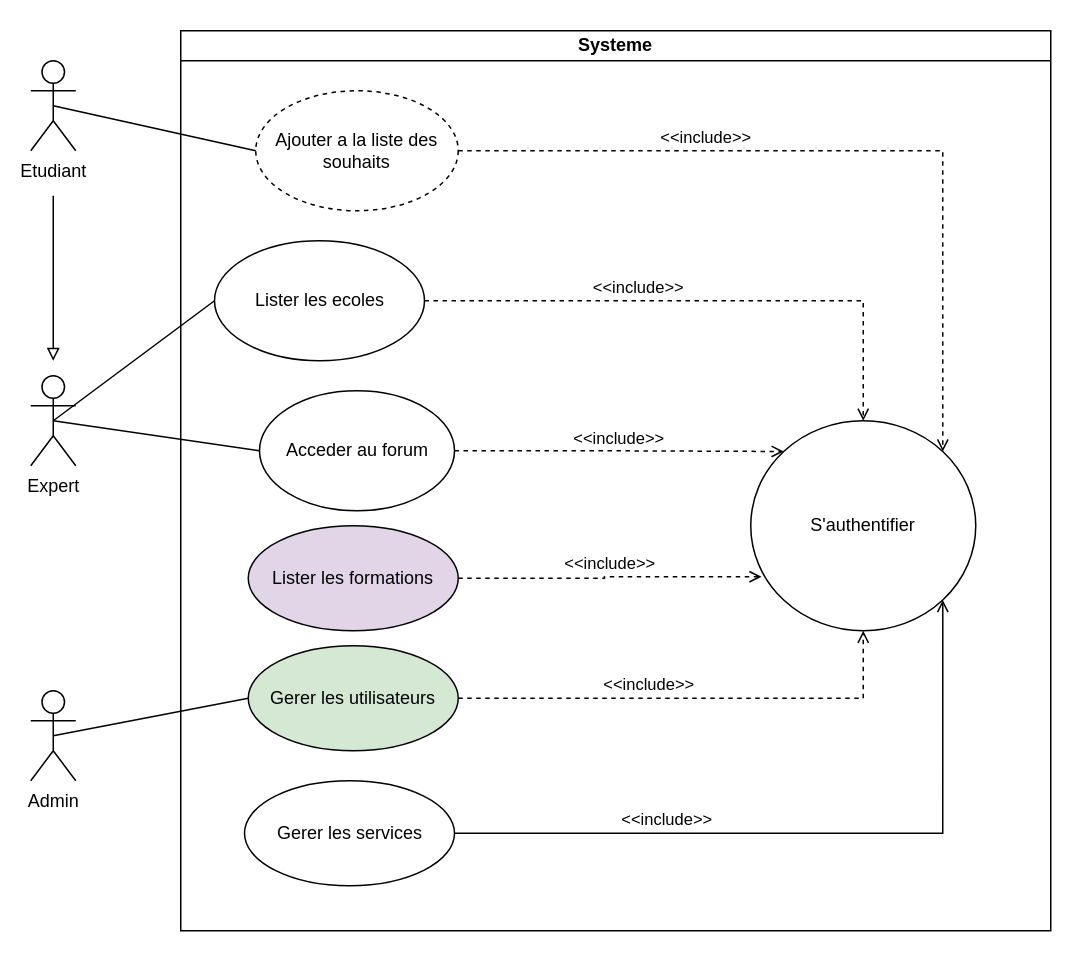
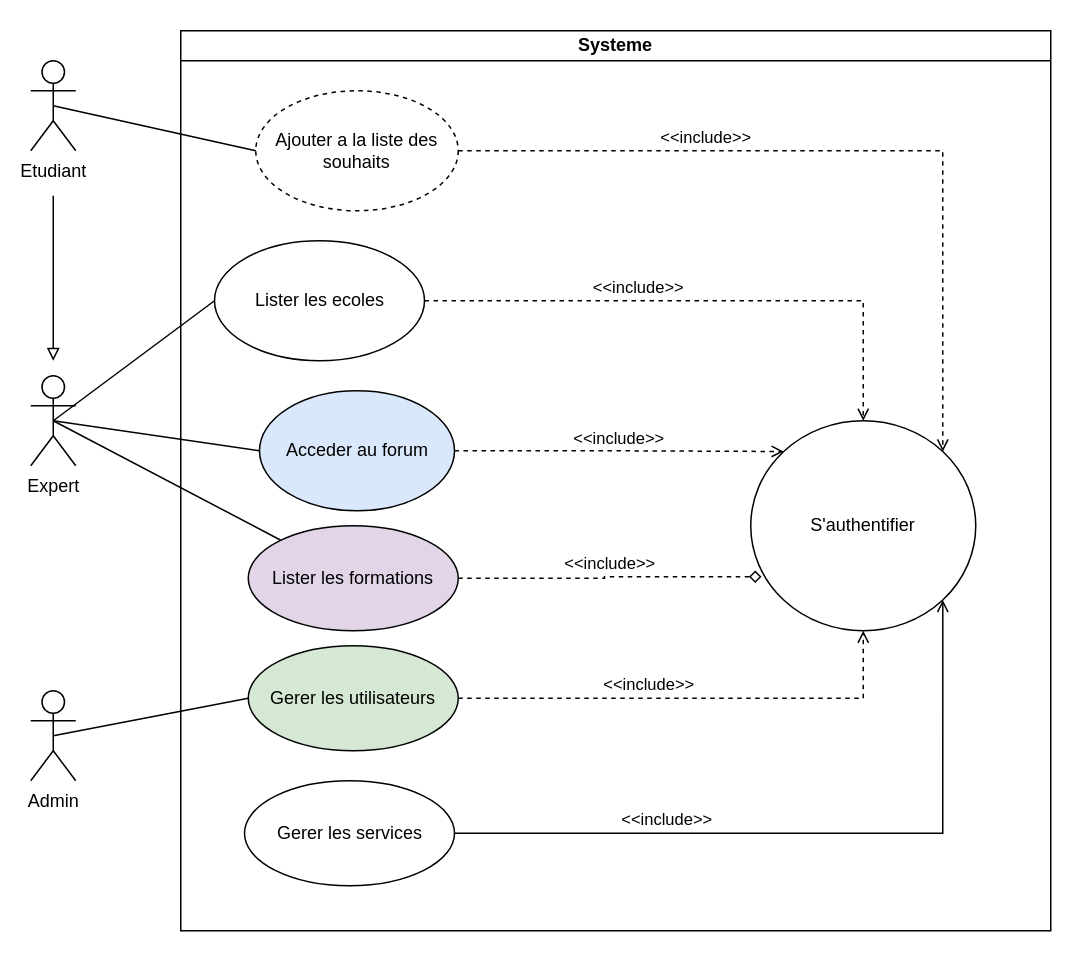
(357, 451) -> (357, 451)
none -> (168, 481)
(752, 577) -> (748, 577)
